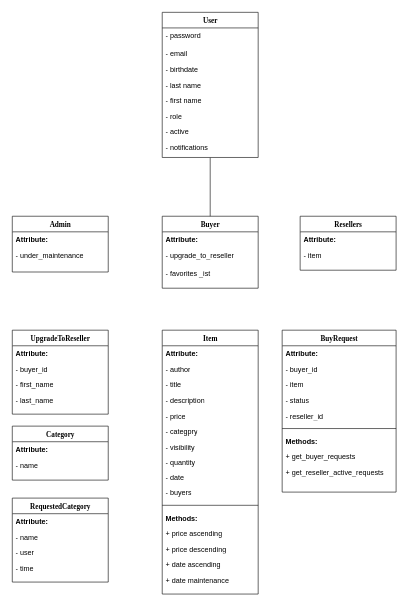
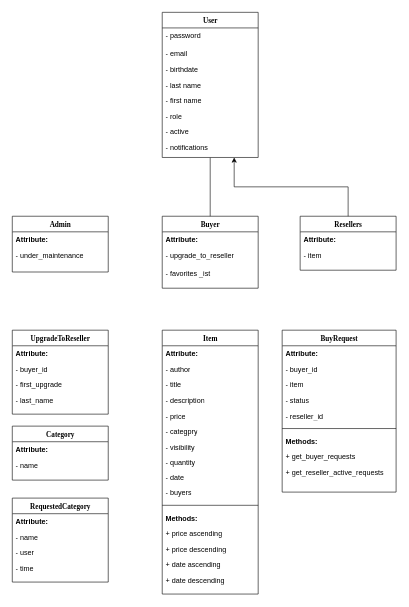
none -> (234, 187)
(38, 386) -> (44, 386)
(199, 581) -> (197, 581)
